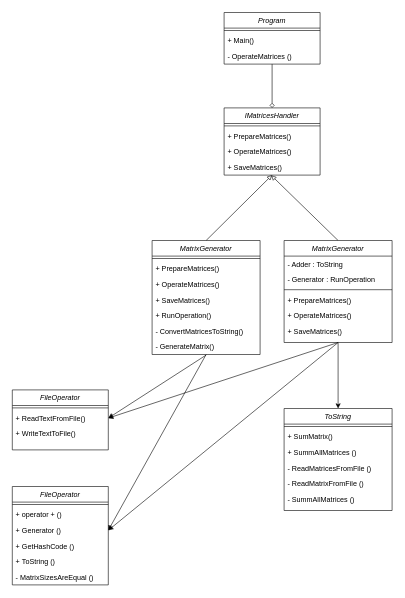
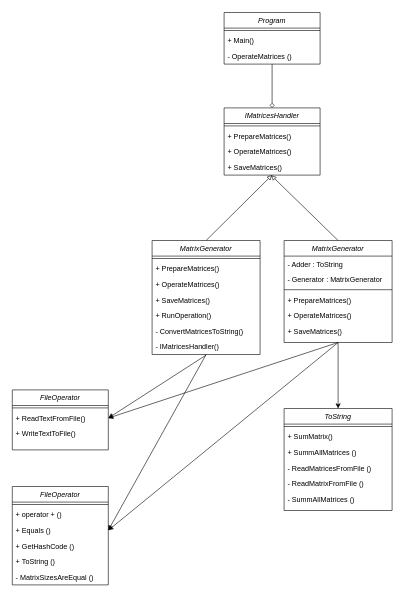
(335, 280) -> (341, 280)
(191, 347) -> (194, 347)
(43, 530) -> (36, 530)
